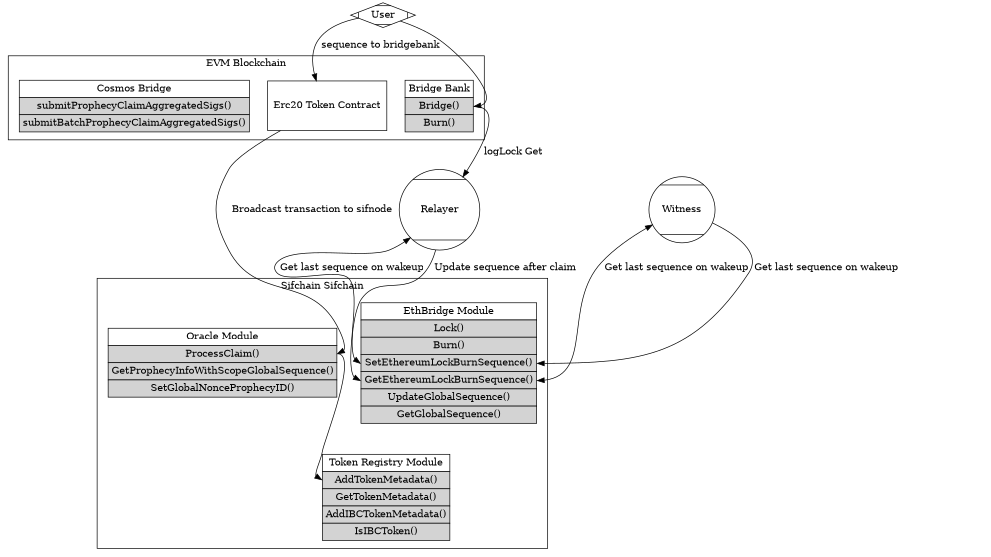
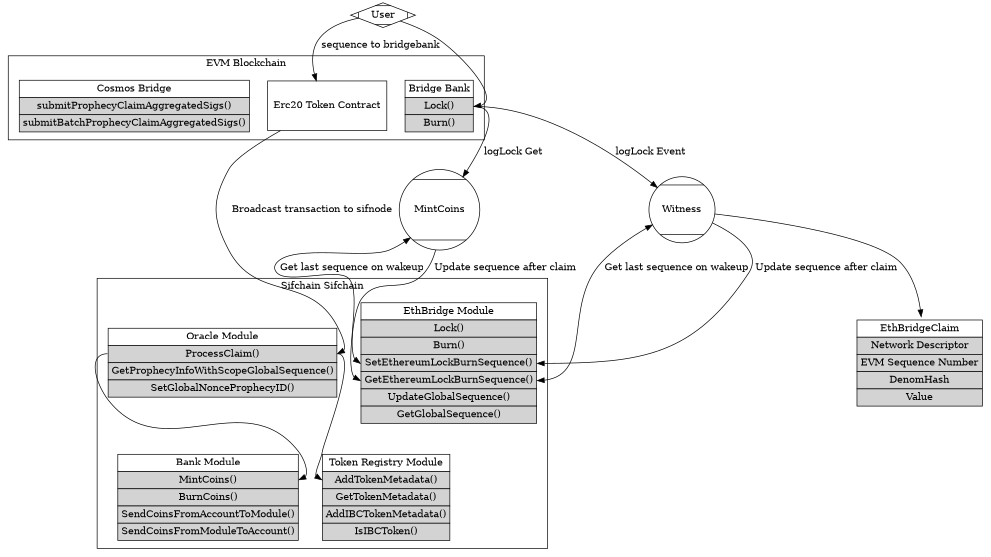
(439, 106) -> (439, 106)
none -> (569, 131)
(440, 210) -> (440, 210)
(825, 268) -> (825, 268)
none -> (920, 363)
none -> (208, 497)
